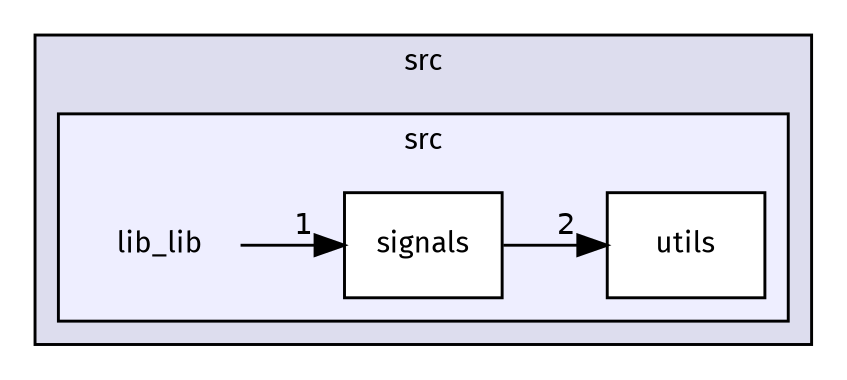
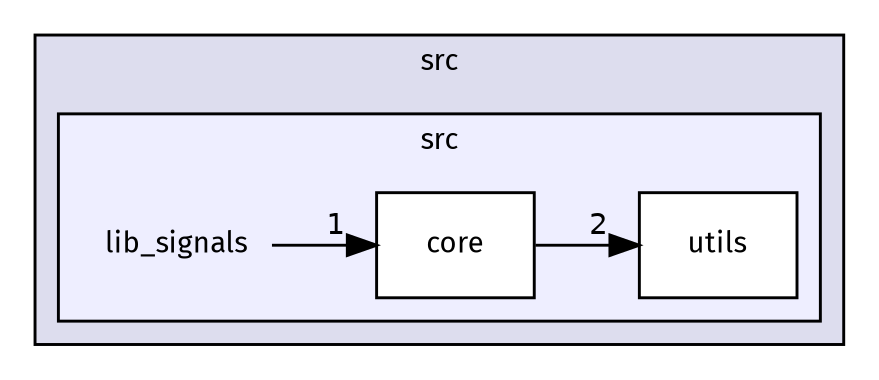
(161, 245) -> (177, 245)
(423, 245) -> (455, 245)
